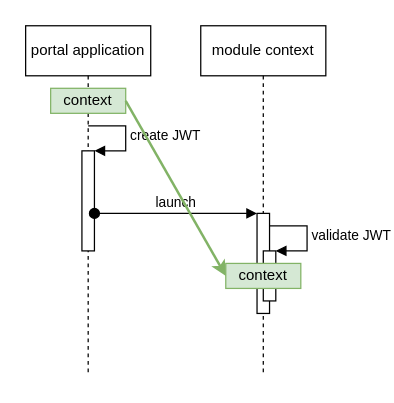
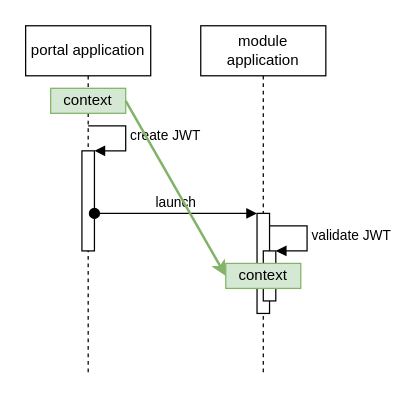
(263, 51) -> (263, 51)
